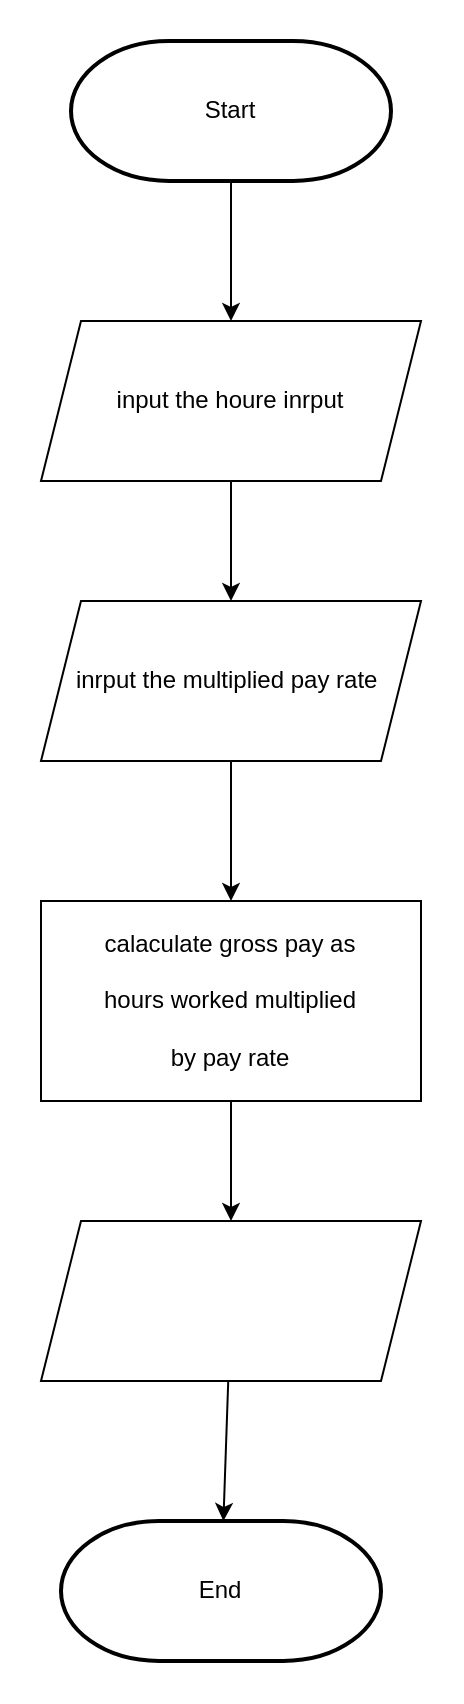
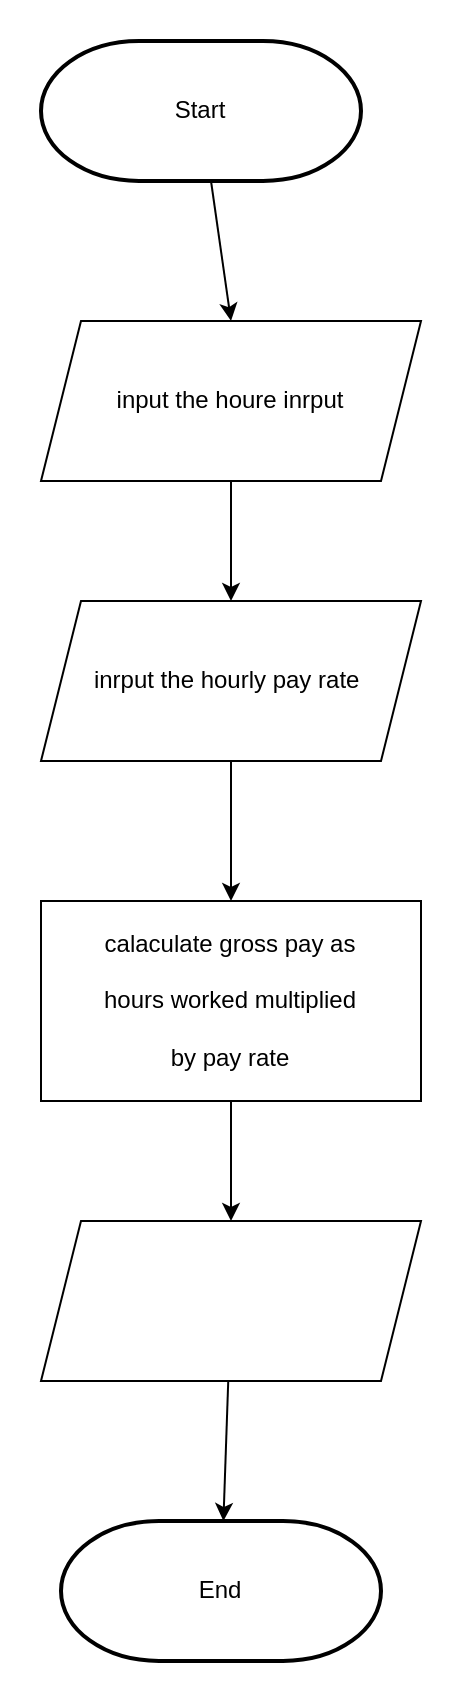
(231, 111) -> (201, 111)
(231, 681) -> (231, 681)
